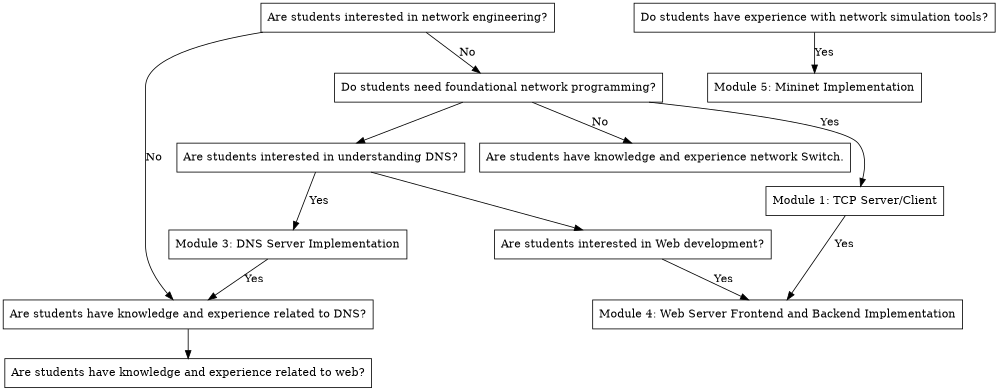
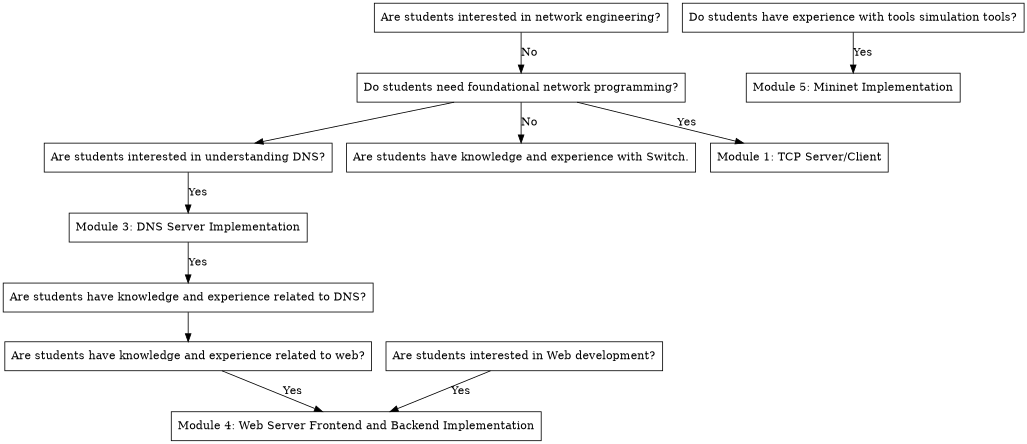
(815, 18) -> (853, 18)
(146, 125) -> none
(665, 158) -> (521, 158)
(473, 200) -> none
(819, 254) -> (268, 390)
